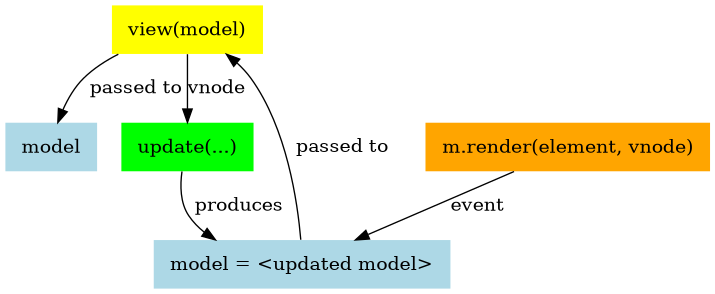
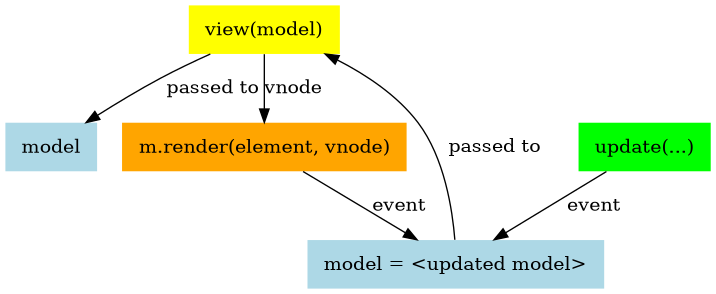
(187, 82) -> (264, 82)
(236, 206) -> (591, 206)
